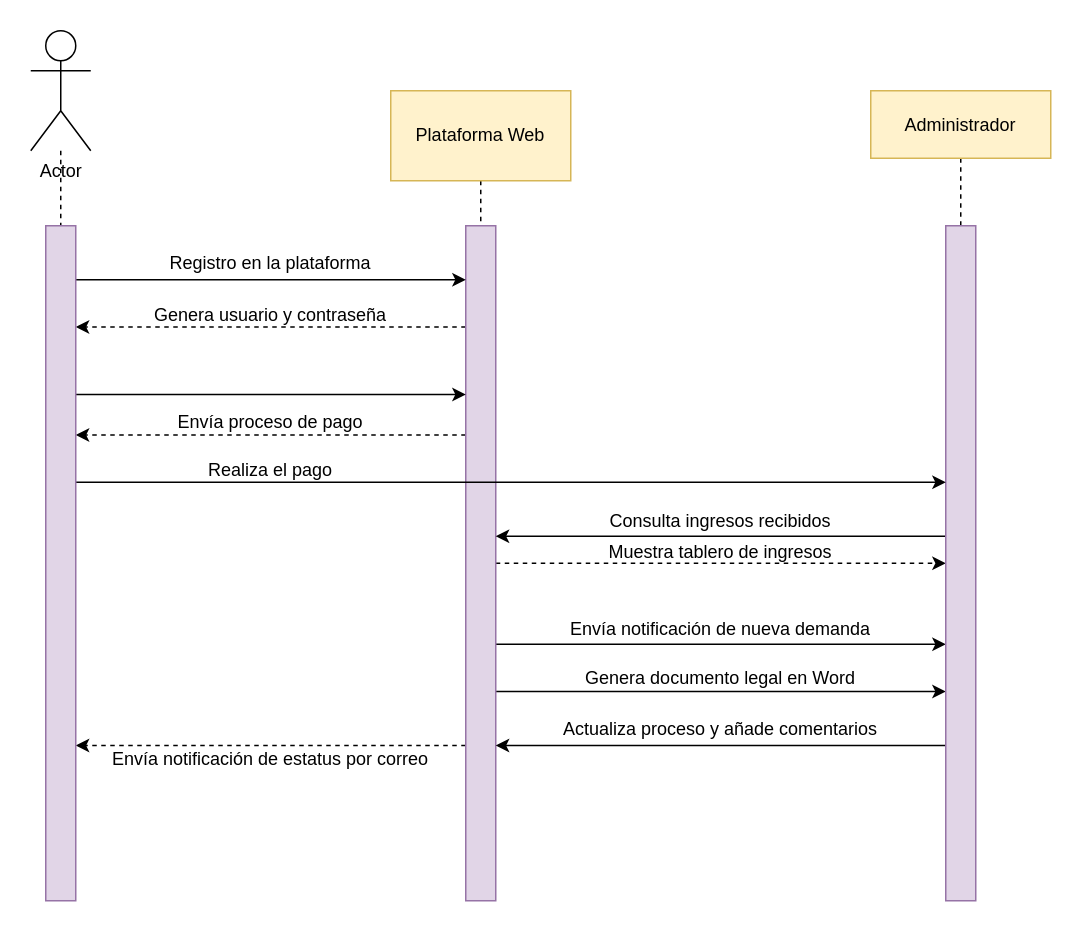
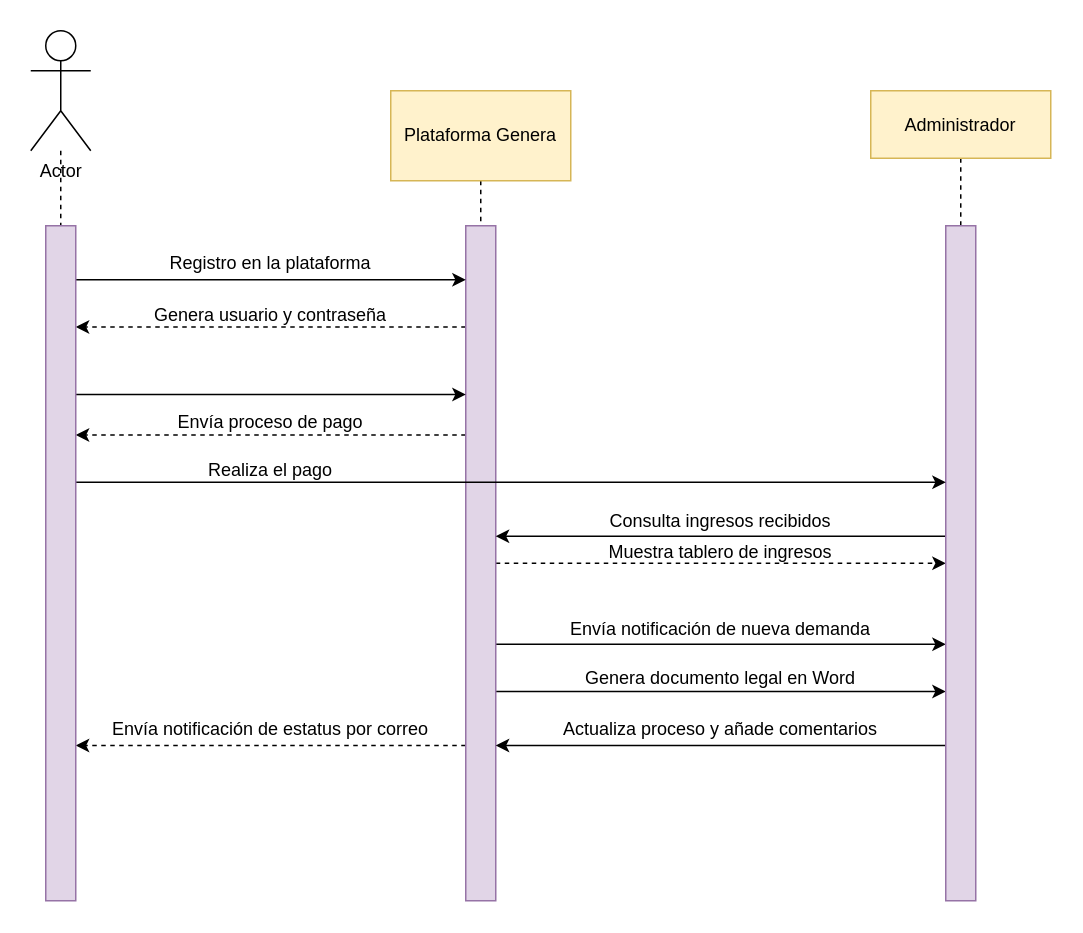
(481, 136) -> (481, 136)
(271, 760) -> (271, 730)
